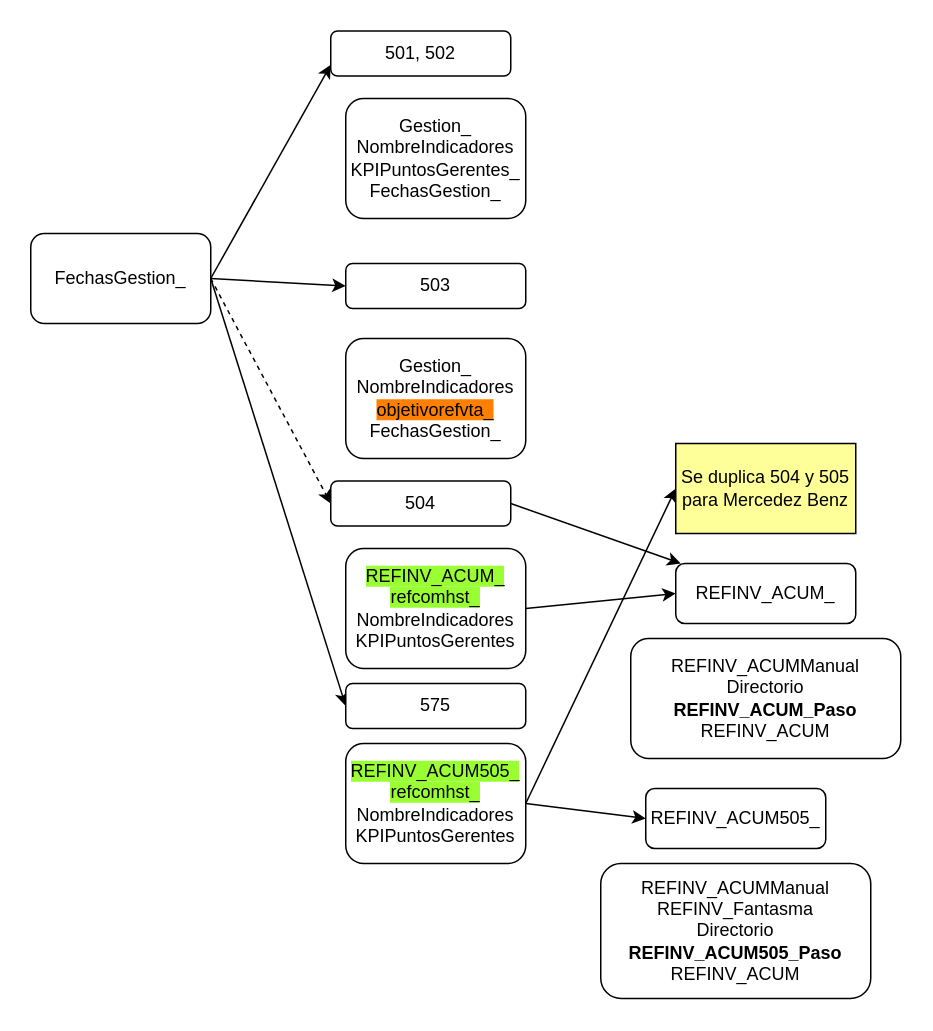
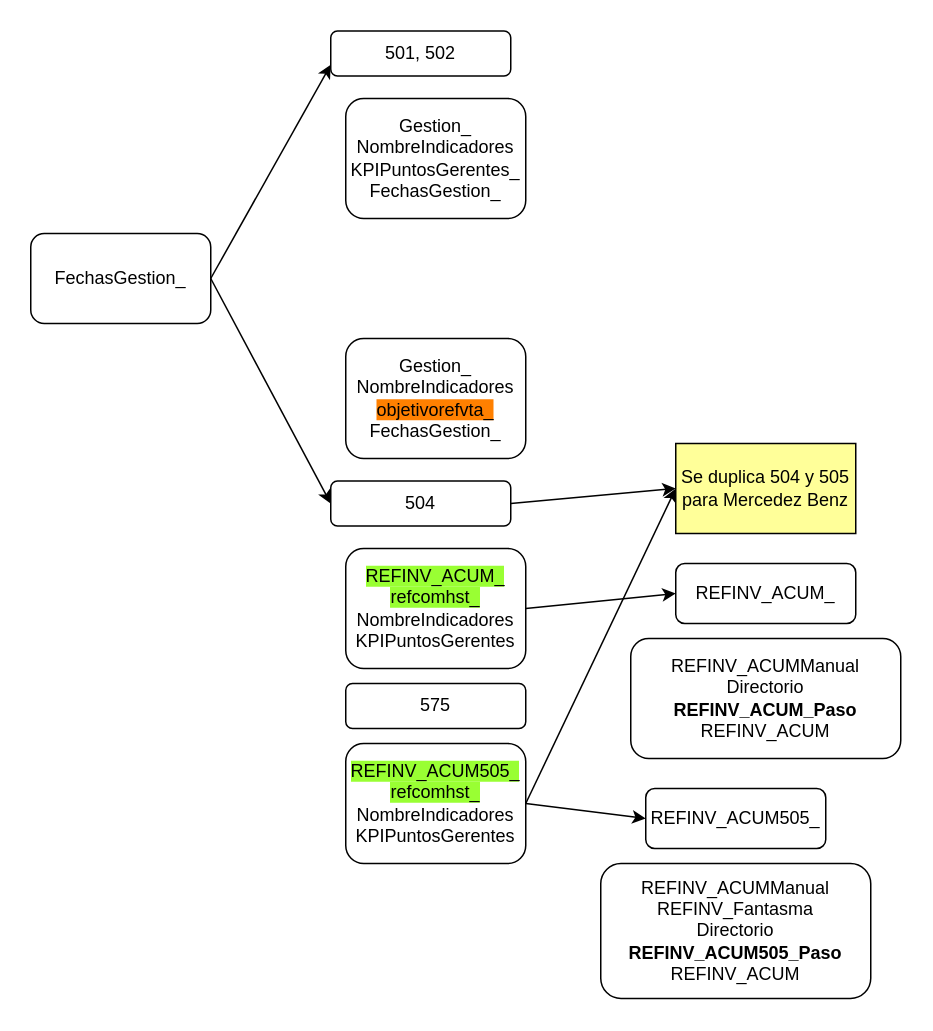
(274, 282) -> none
(436, 286) -> none
(270, 390) -> (270, 390)
(279, 493) -> none
(591, 532) -> (588, 496)
